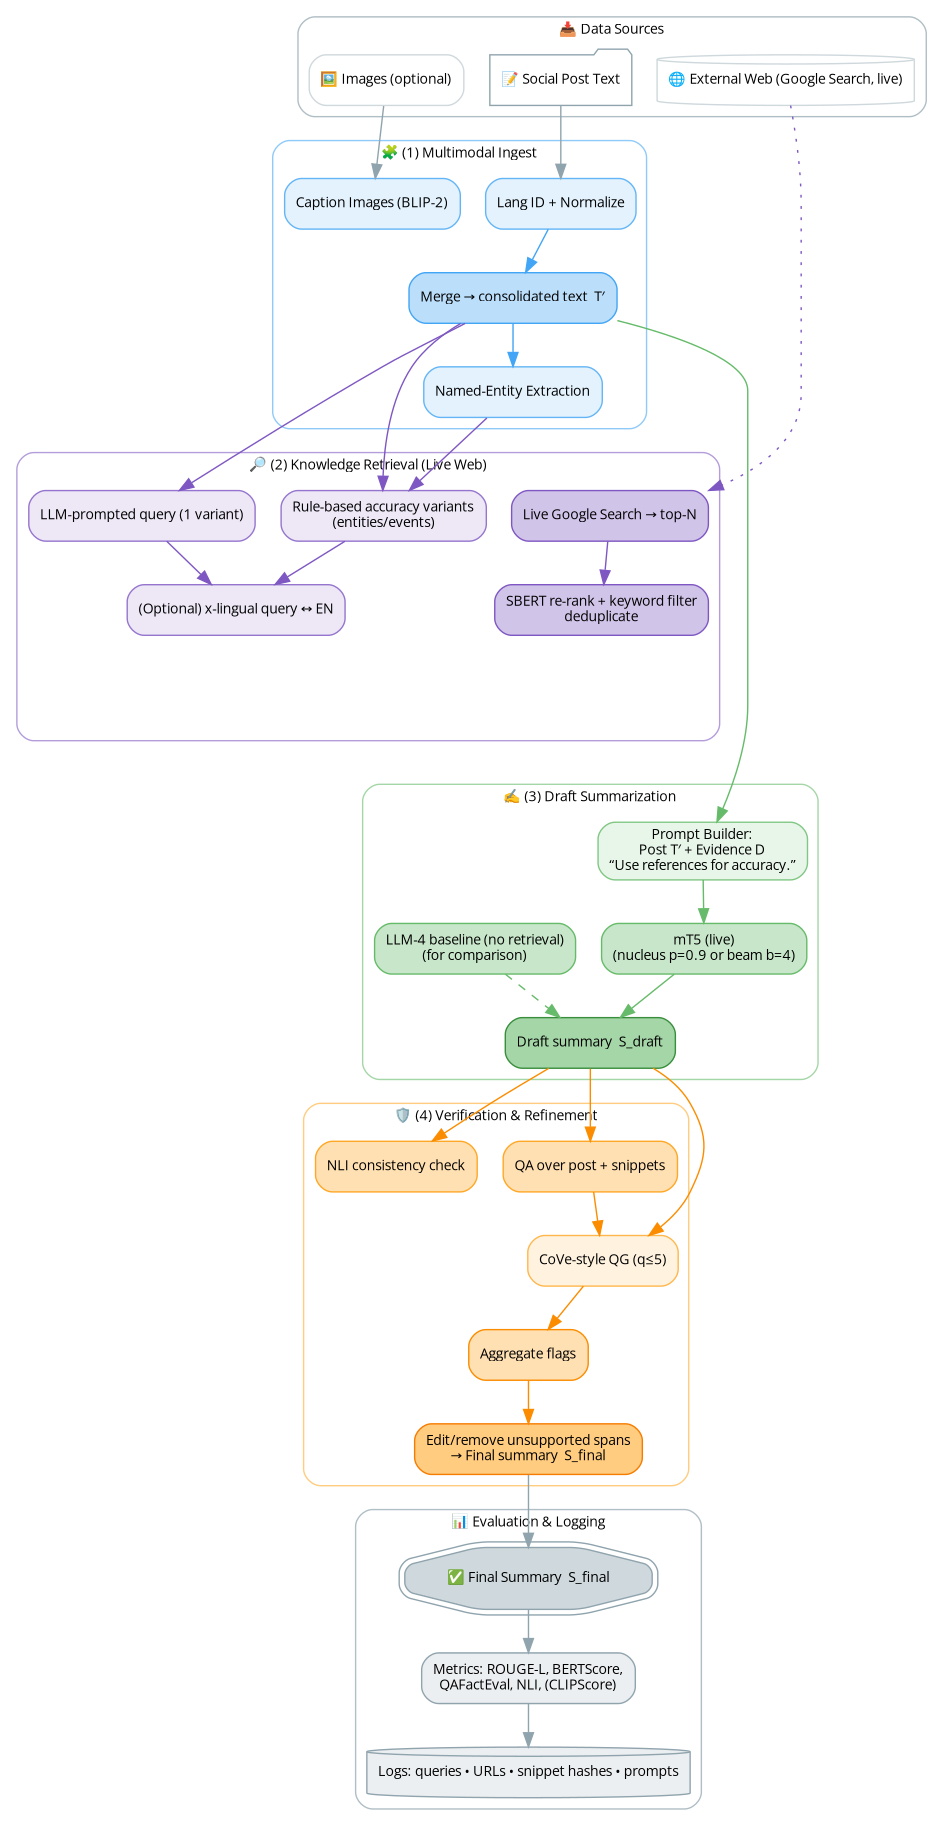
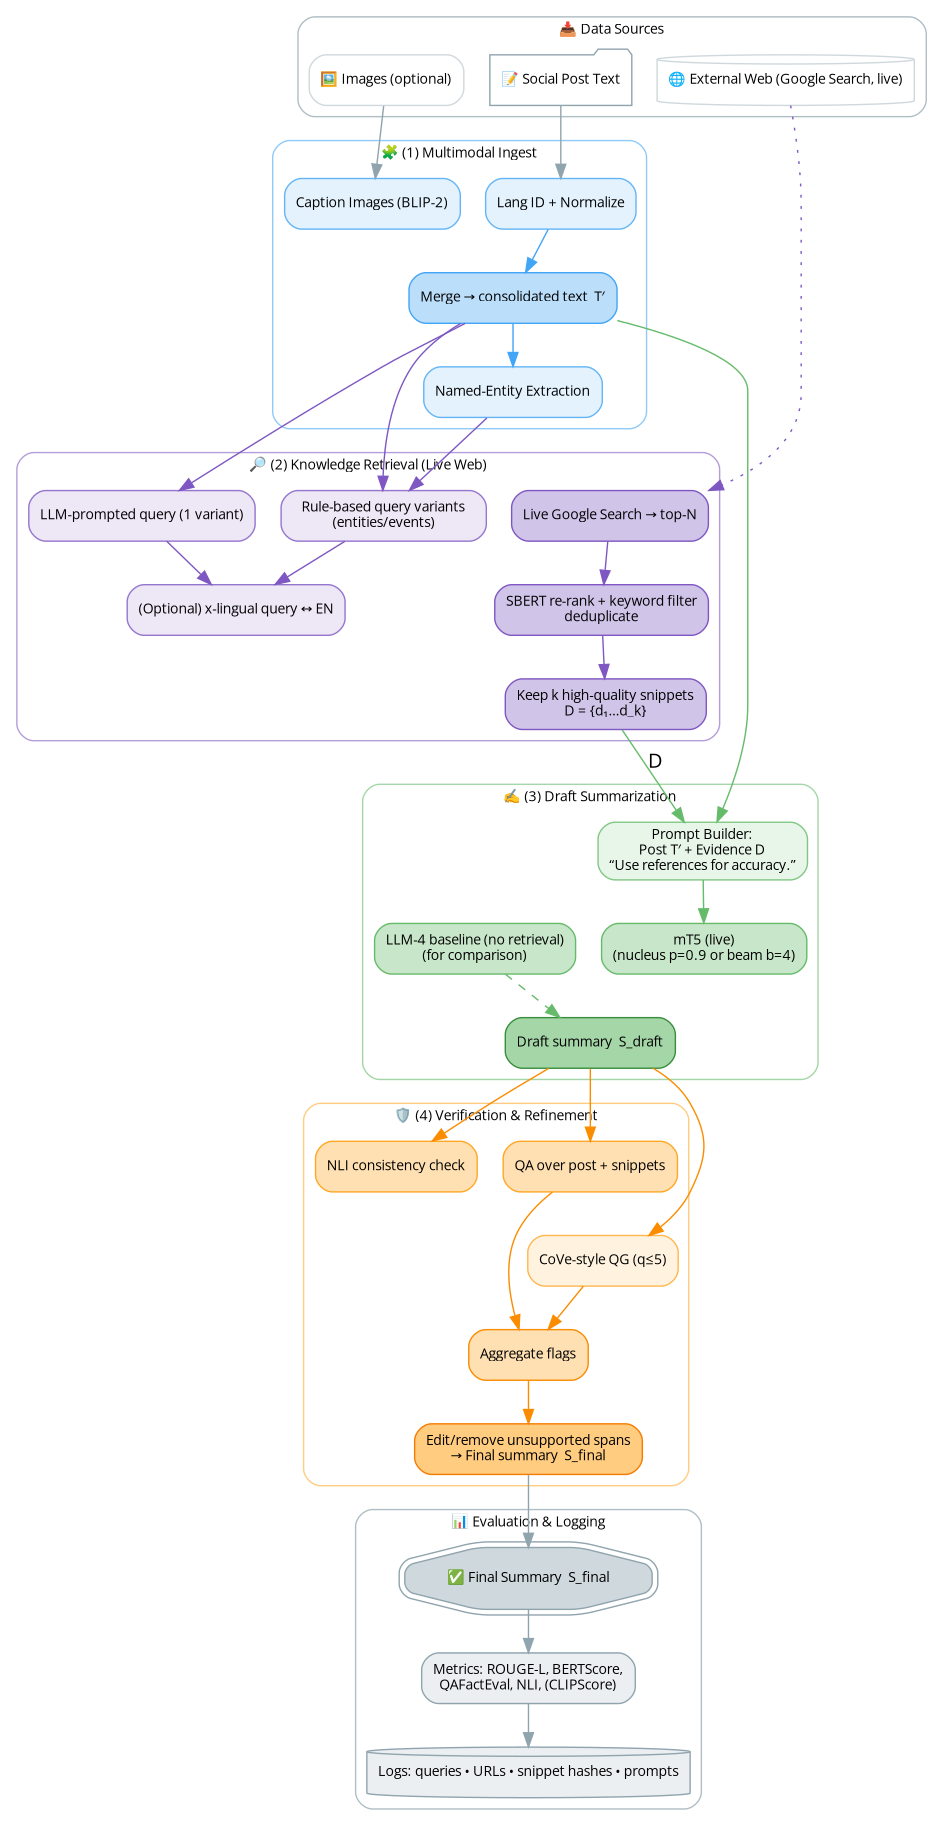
(384, 516) -> (384, 516)
none -> (606, 704)
(653, 991) -> none
(596, 1207) -> (512, 1247)
